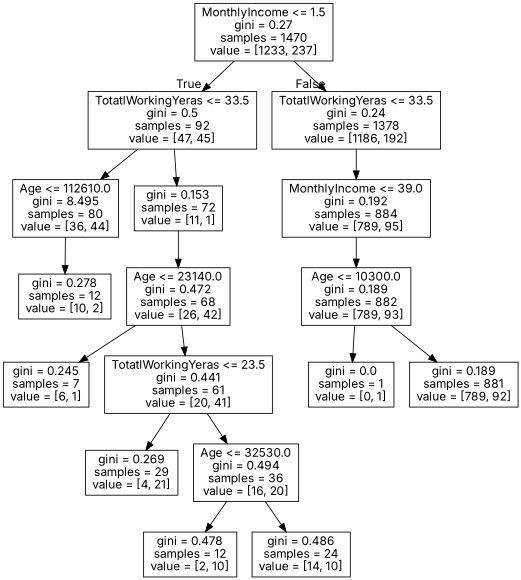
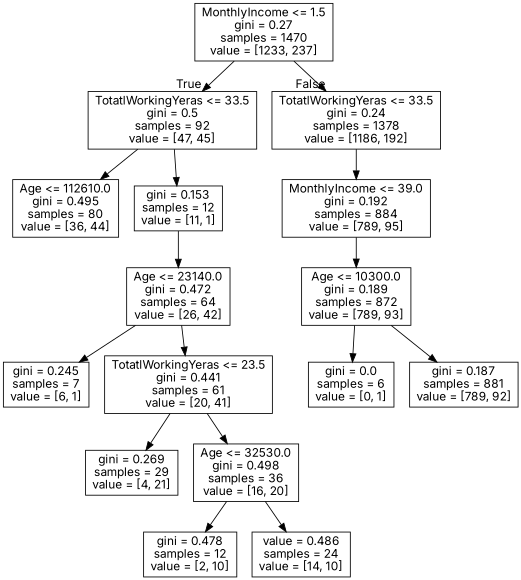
(66, 208) -> (66, 208)
(178, 208) -> (178, 208)
(65, 297) -> none
(178, 297) -> (178, 297)
(356, 297) -> (356, 297)
(351, 385) -> (351, 385)
(464, 385) -> (464, 385)
(246, 473) -> (246, 473)
(301, 555) -> (301, 555)
